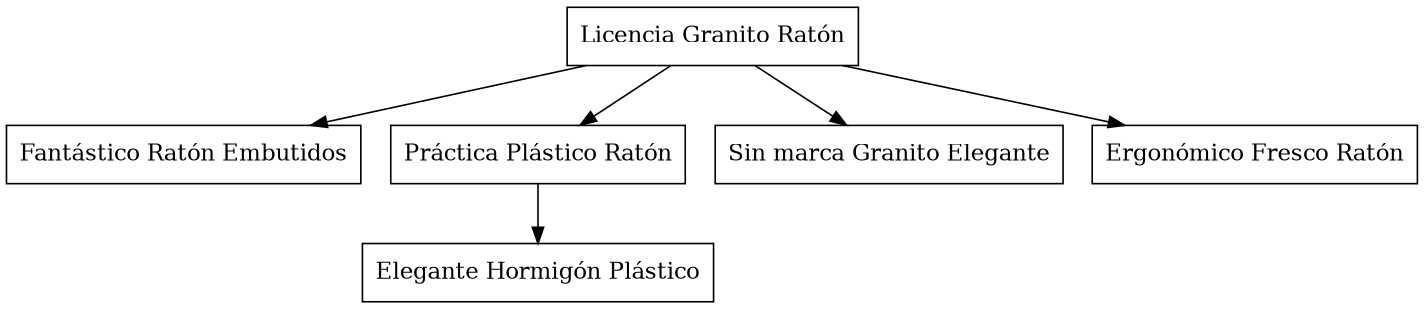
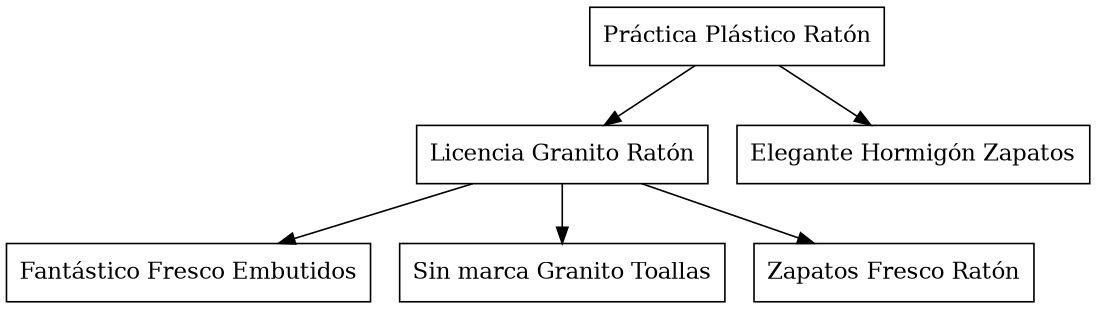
(633, 91) -> (657, 91)
(184, 155) -> (189, 273)
(889, 155) -> (562, 273)
(1255, 155) -> (894, 273)
(538, 273) -> (913, 155)
